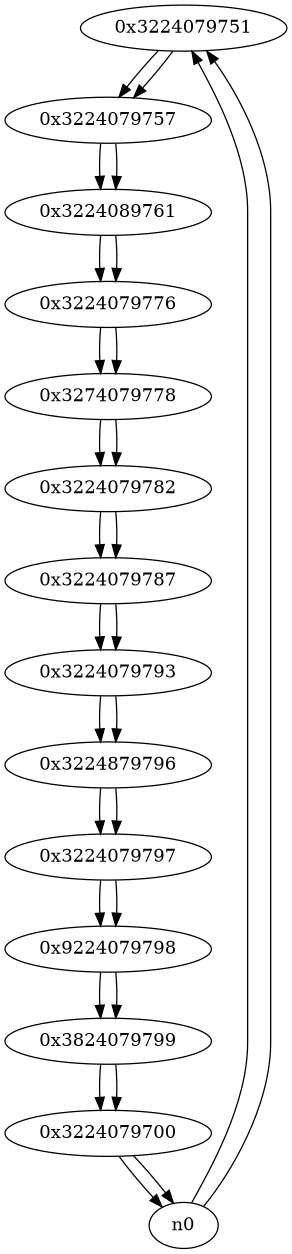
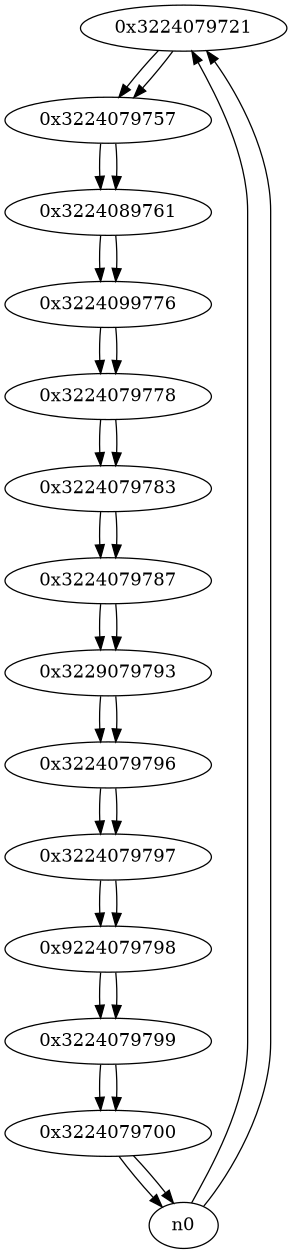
(184, 28) -> (184, 28)
(108, 304) -> (108, 304)
(108, 397) -> (108, 397)
(108, 489) -> (108, 489)
(108, 673) -> (108, 673)
(108, 765) -> (108, 765)
(108, 1041) -> (108, 1041)
